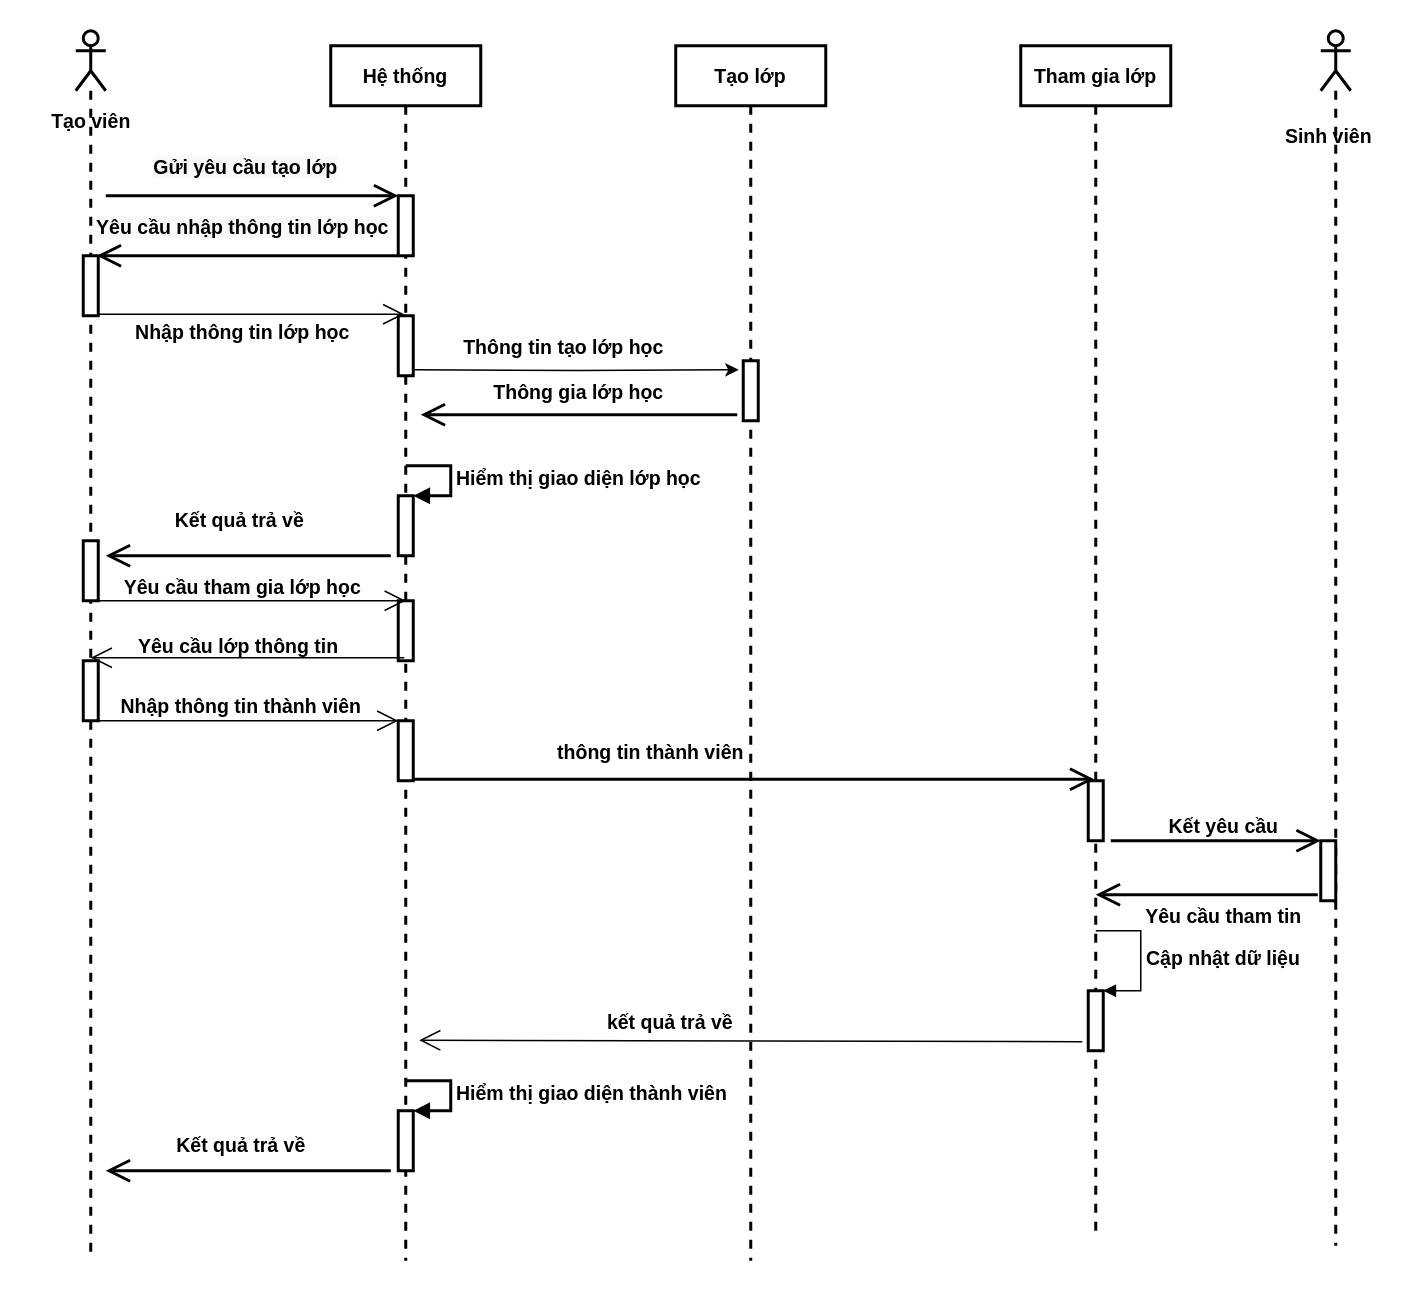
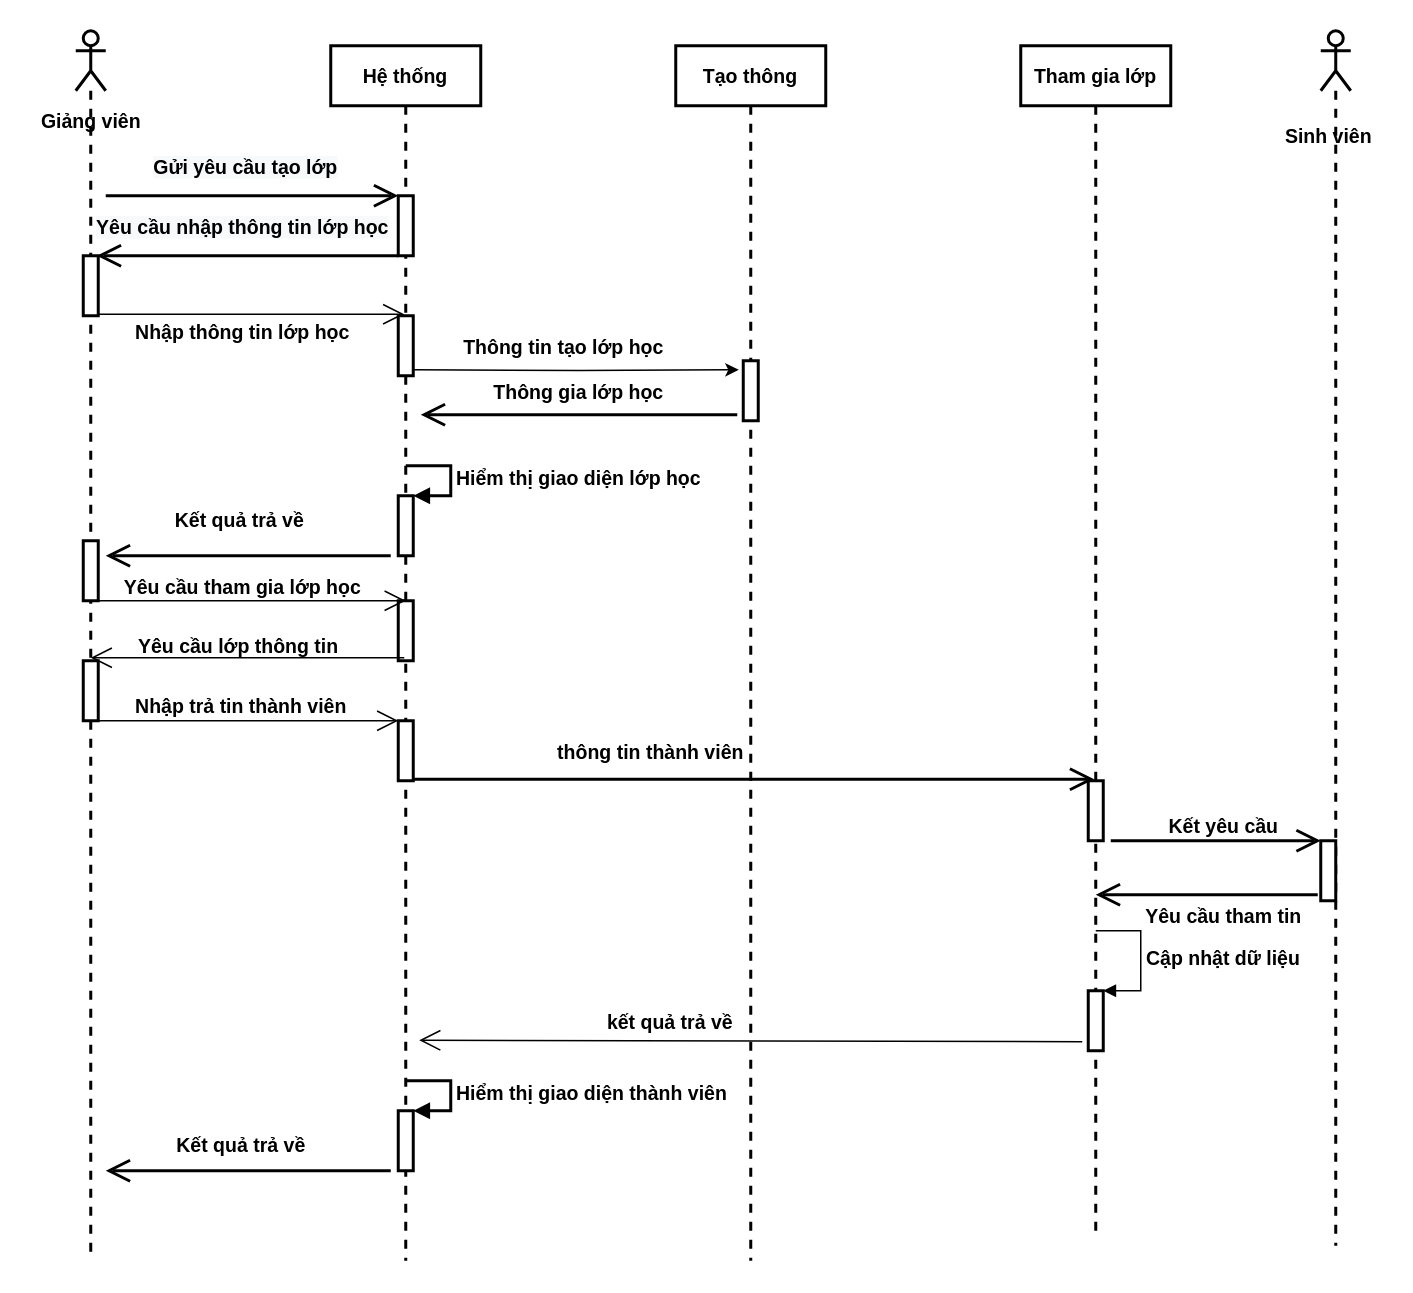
(751, 76) -> (751, 76)
(92, 121) -> (92, 121)
(242, 706) -> (242, 706)
